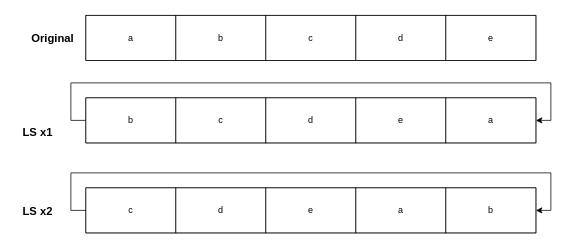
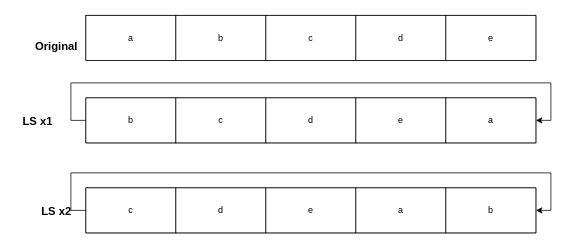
(53, 38) -> (57, 45)
(38, 132) -> (38, 120)
(38, 210) -> (57, 210)
